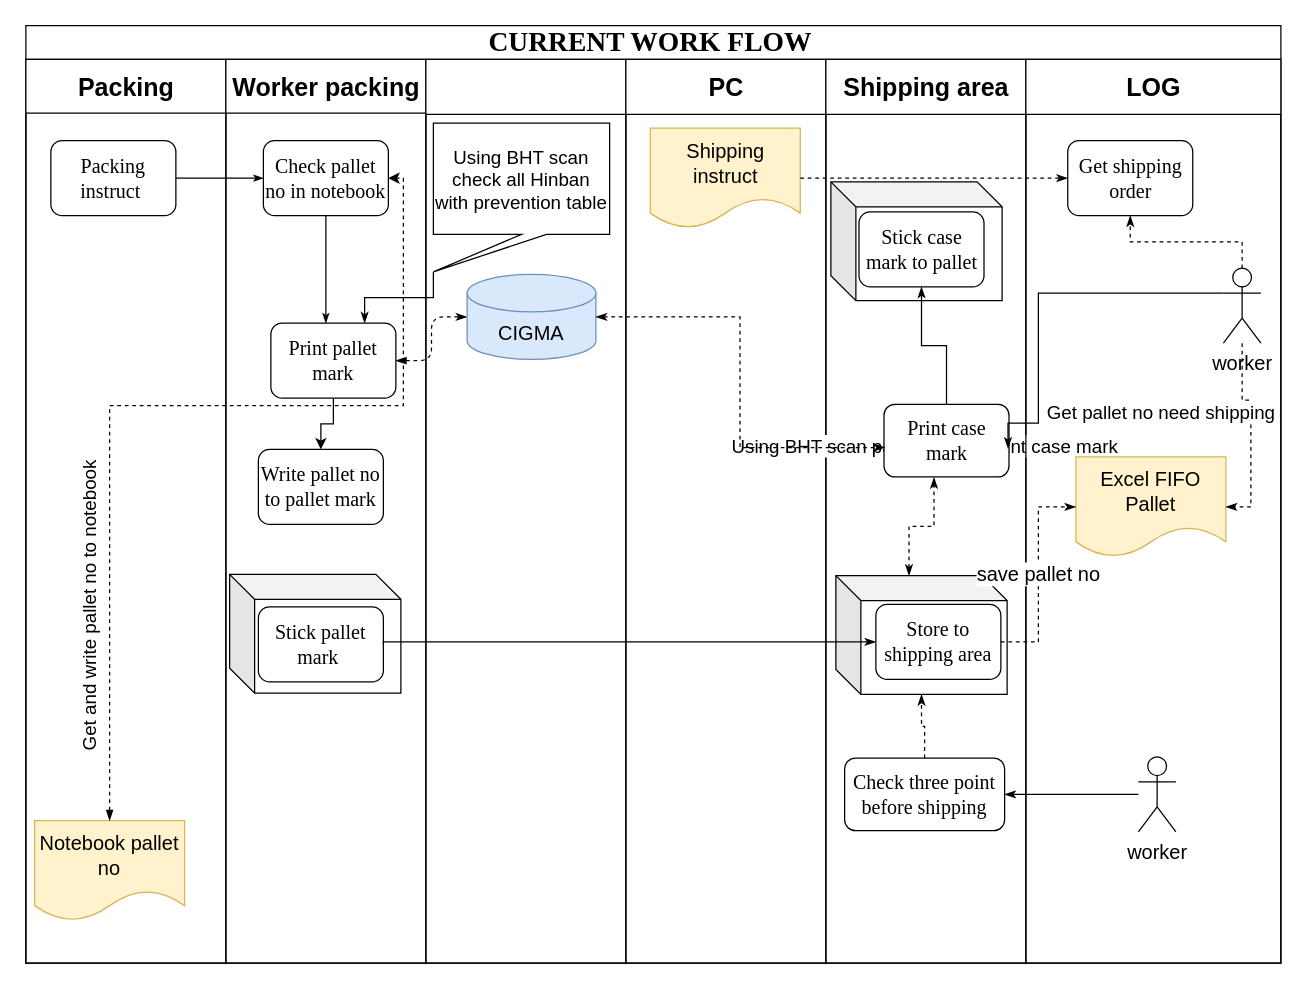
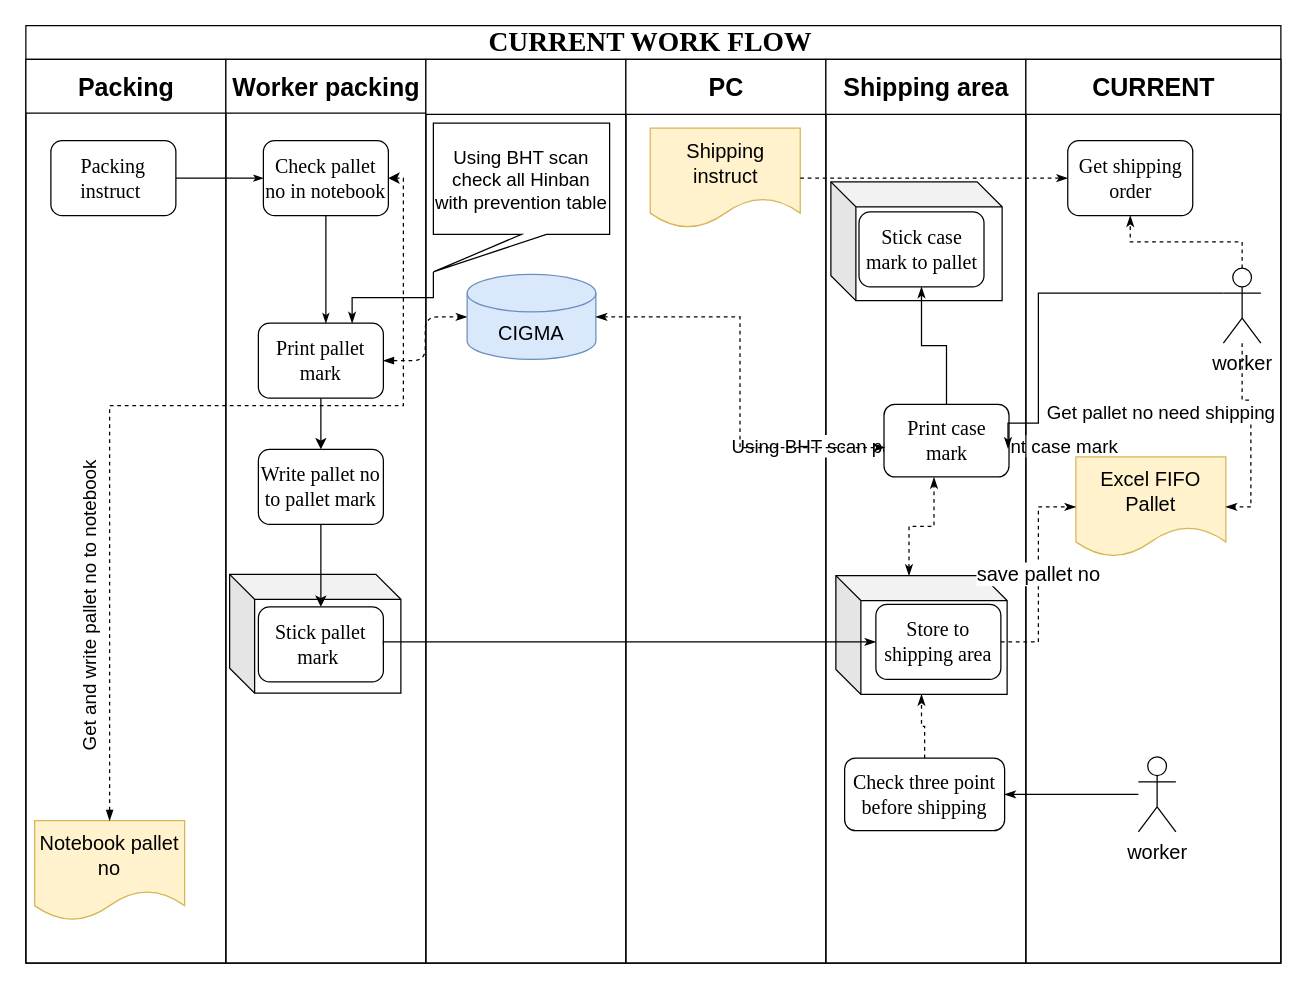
(1154, 87) -> (1154, 87)
(333, 361) -> (321, 361)
none -> (321, 561)
